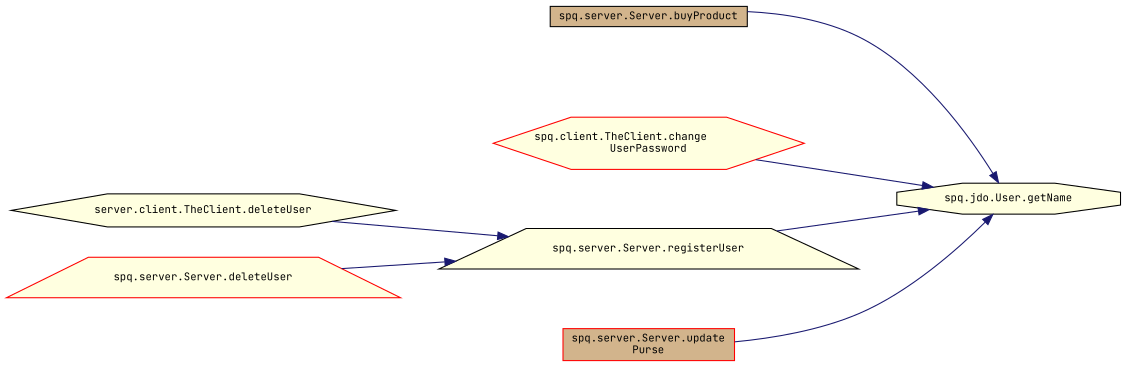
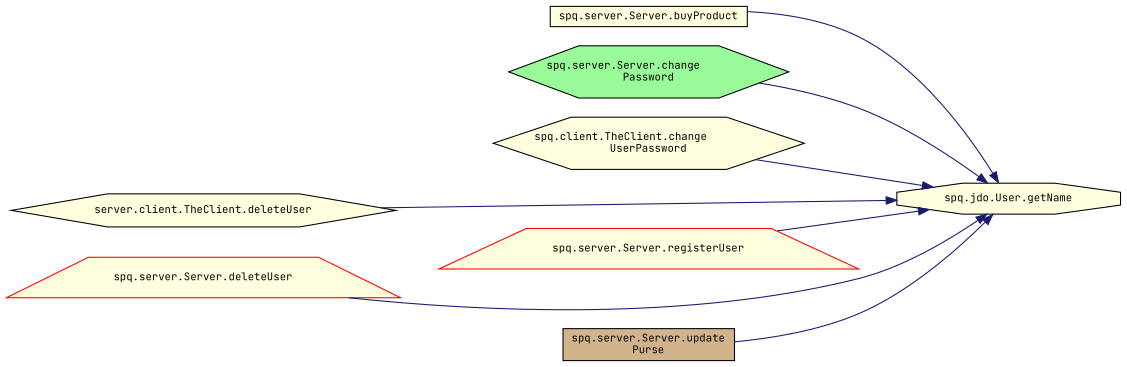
(649, 17) -> (649, 17)
none -> (649, 72)
(649, 143) -> (649, 143)
(415, 229) -> (633, 204)
(649, 249) -> (649, 249)
(393, 265) -> (671, 306)
(649, 345) -> (649, 345)
